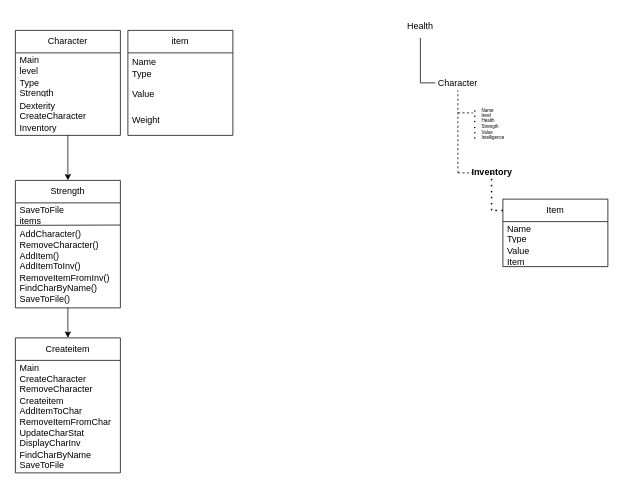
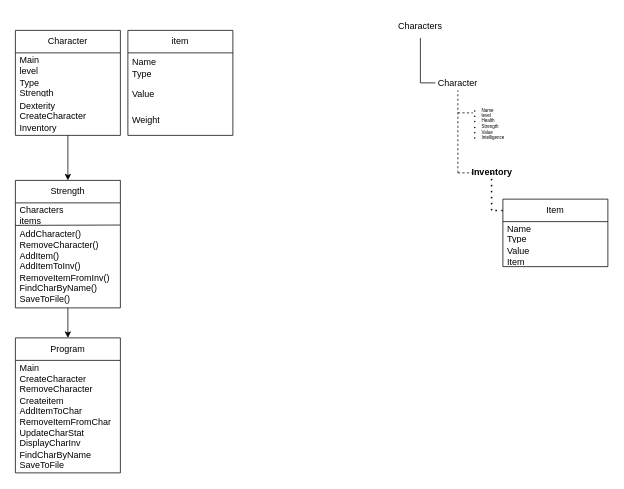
(420, 27) -> (420, 27)
(43, 214) -> (45, 214)
(68, 349) -> (68, 349)
